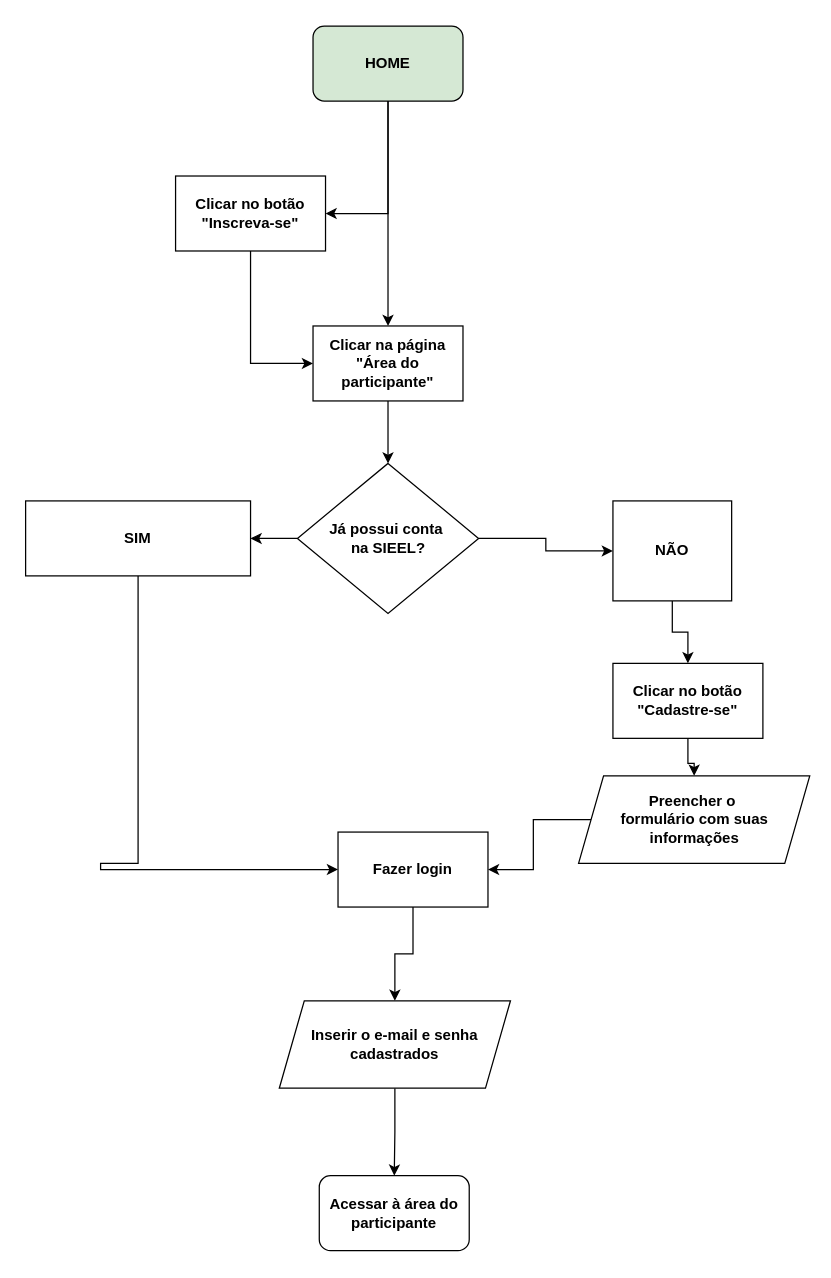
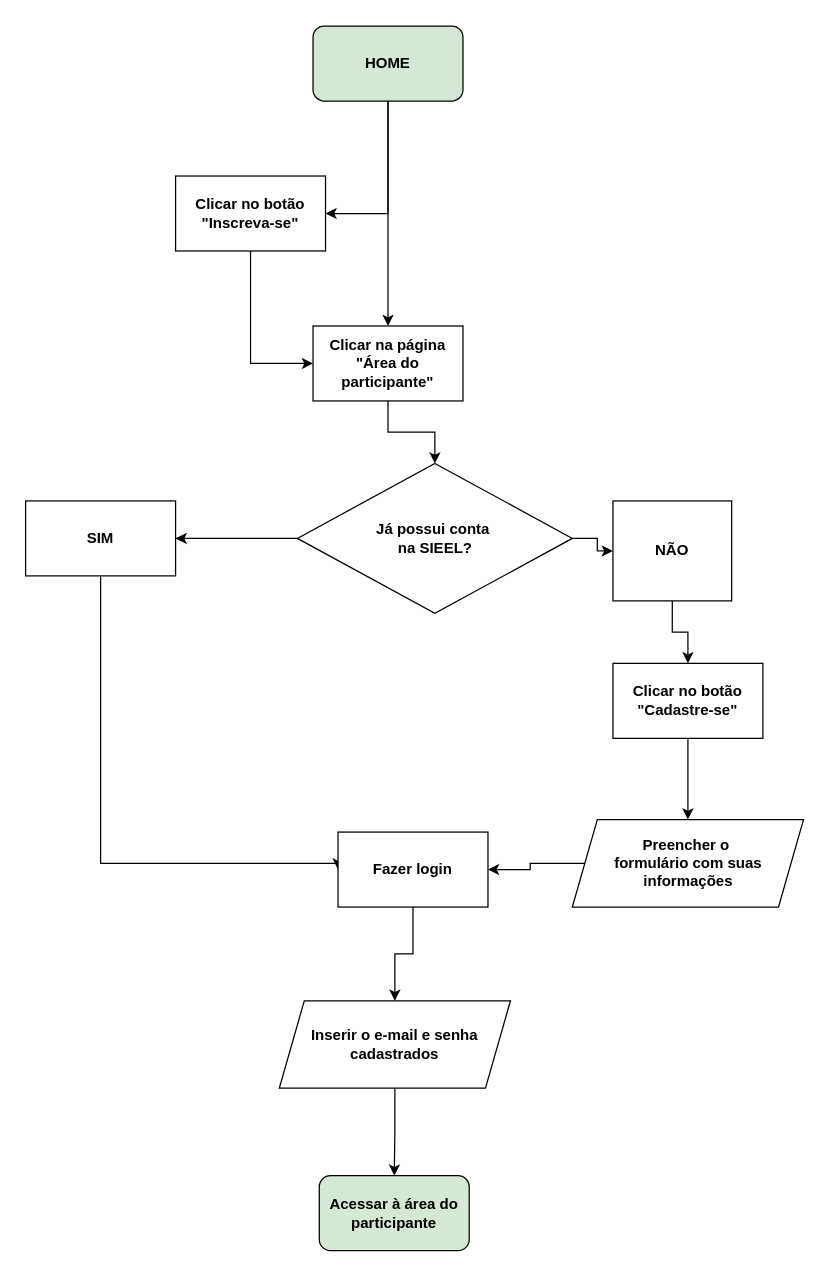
(138, 538) -> (101, 538)
(388, 538) -> (435, 538)
(694, 819) -> (688, 863)
(394, 1213) -> (394, 1213)
